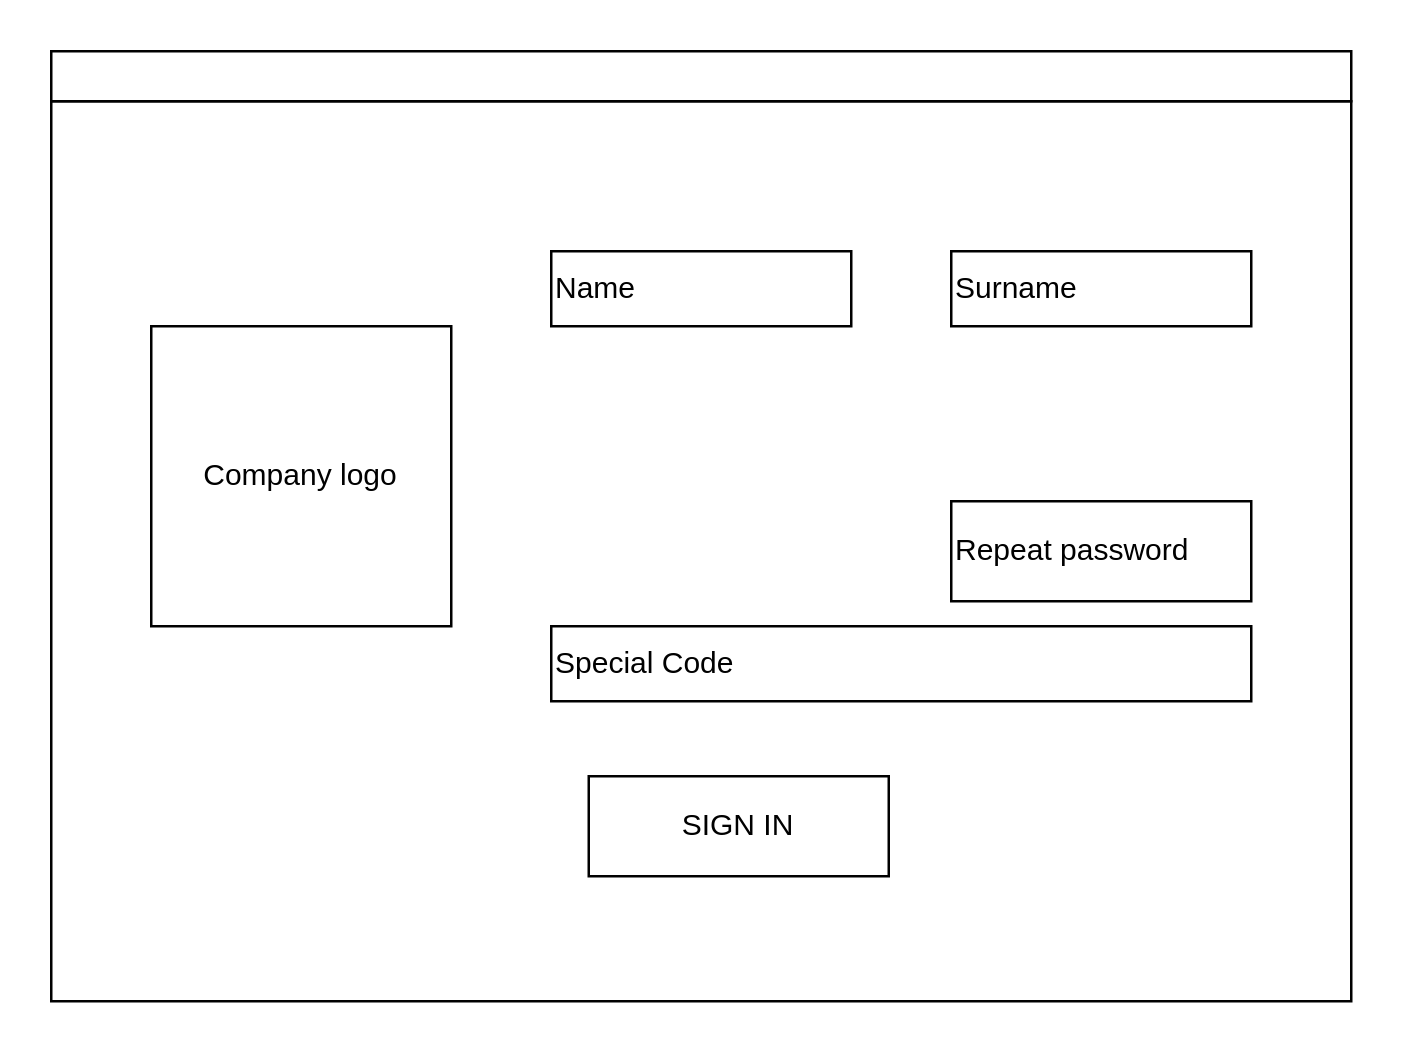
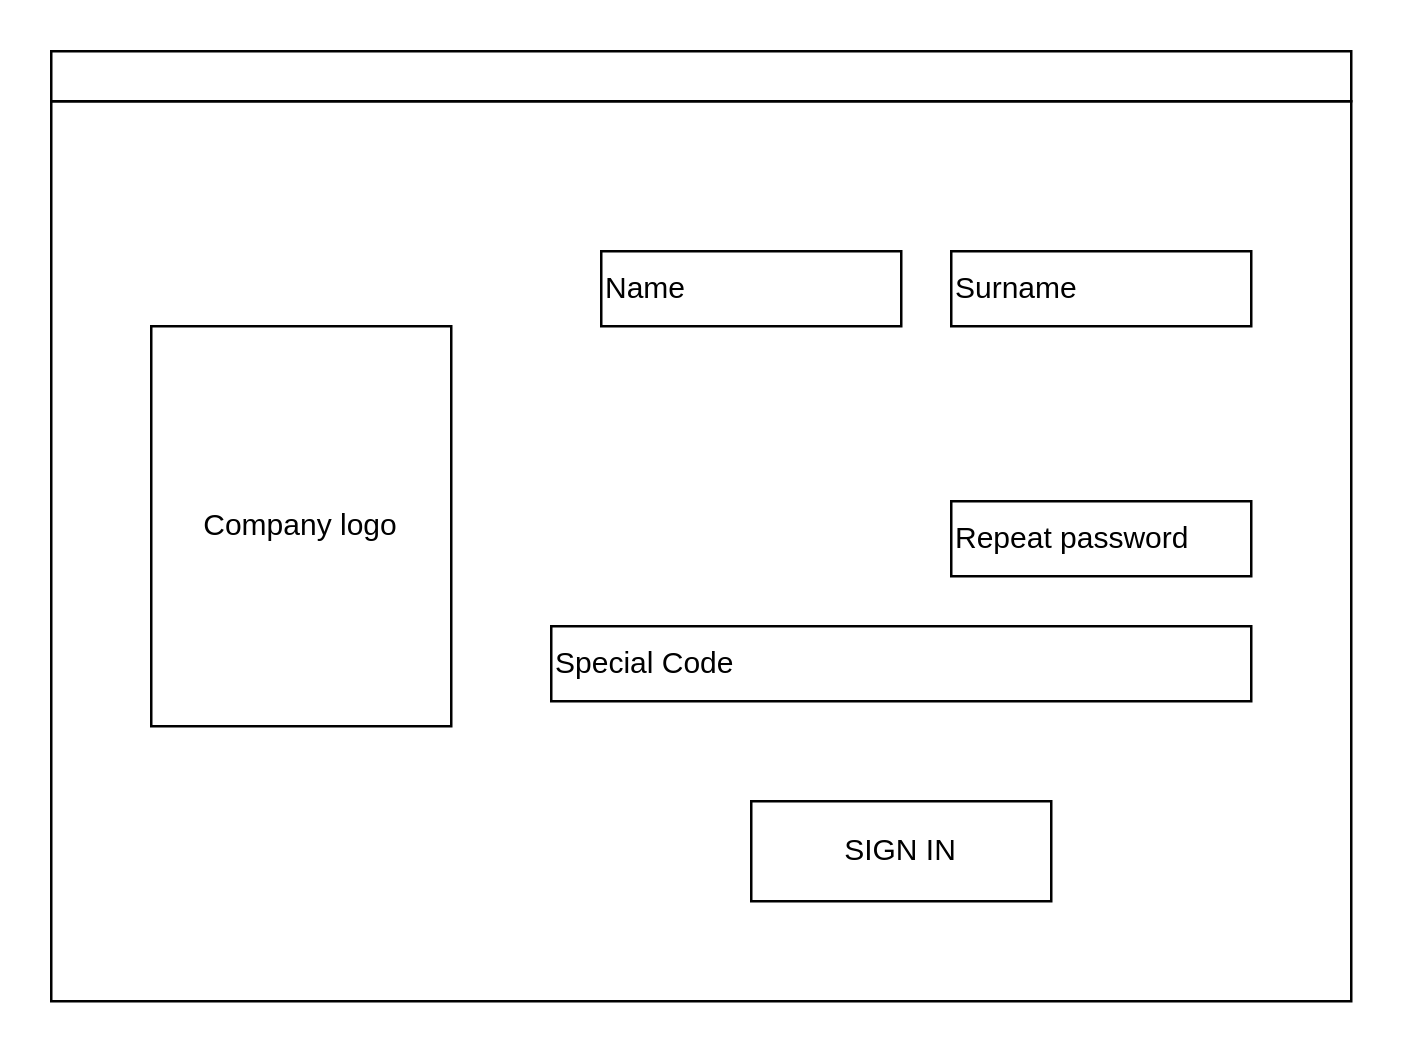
(701, 289) -> (751, 289)
(301, 476) -> (301, 526)
(1101, 551) -> (1101, 539)
(739, 826) -> (901, 851)
